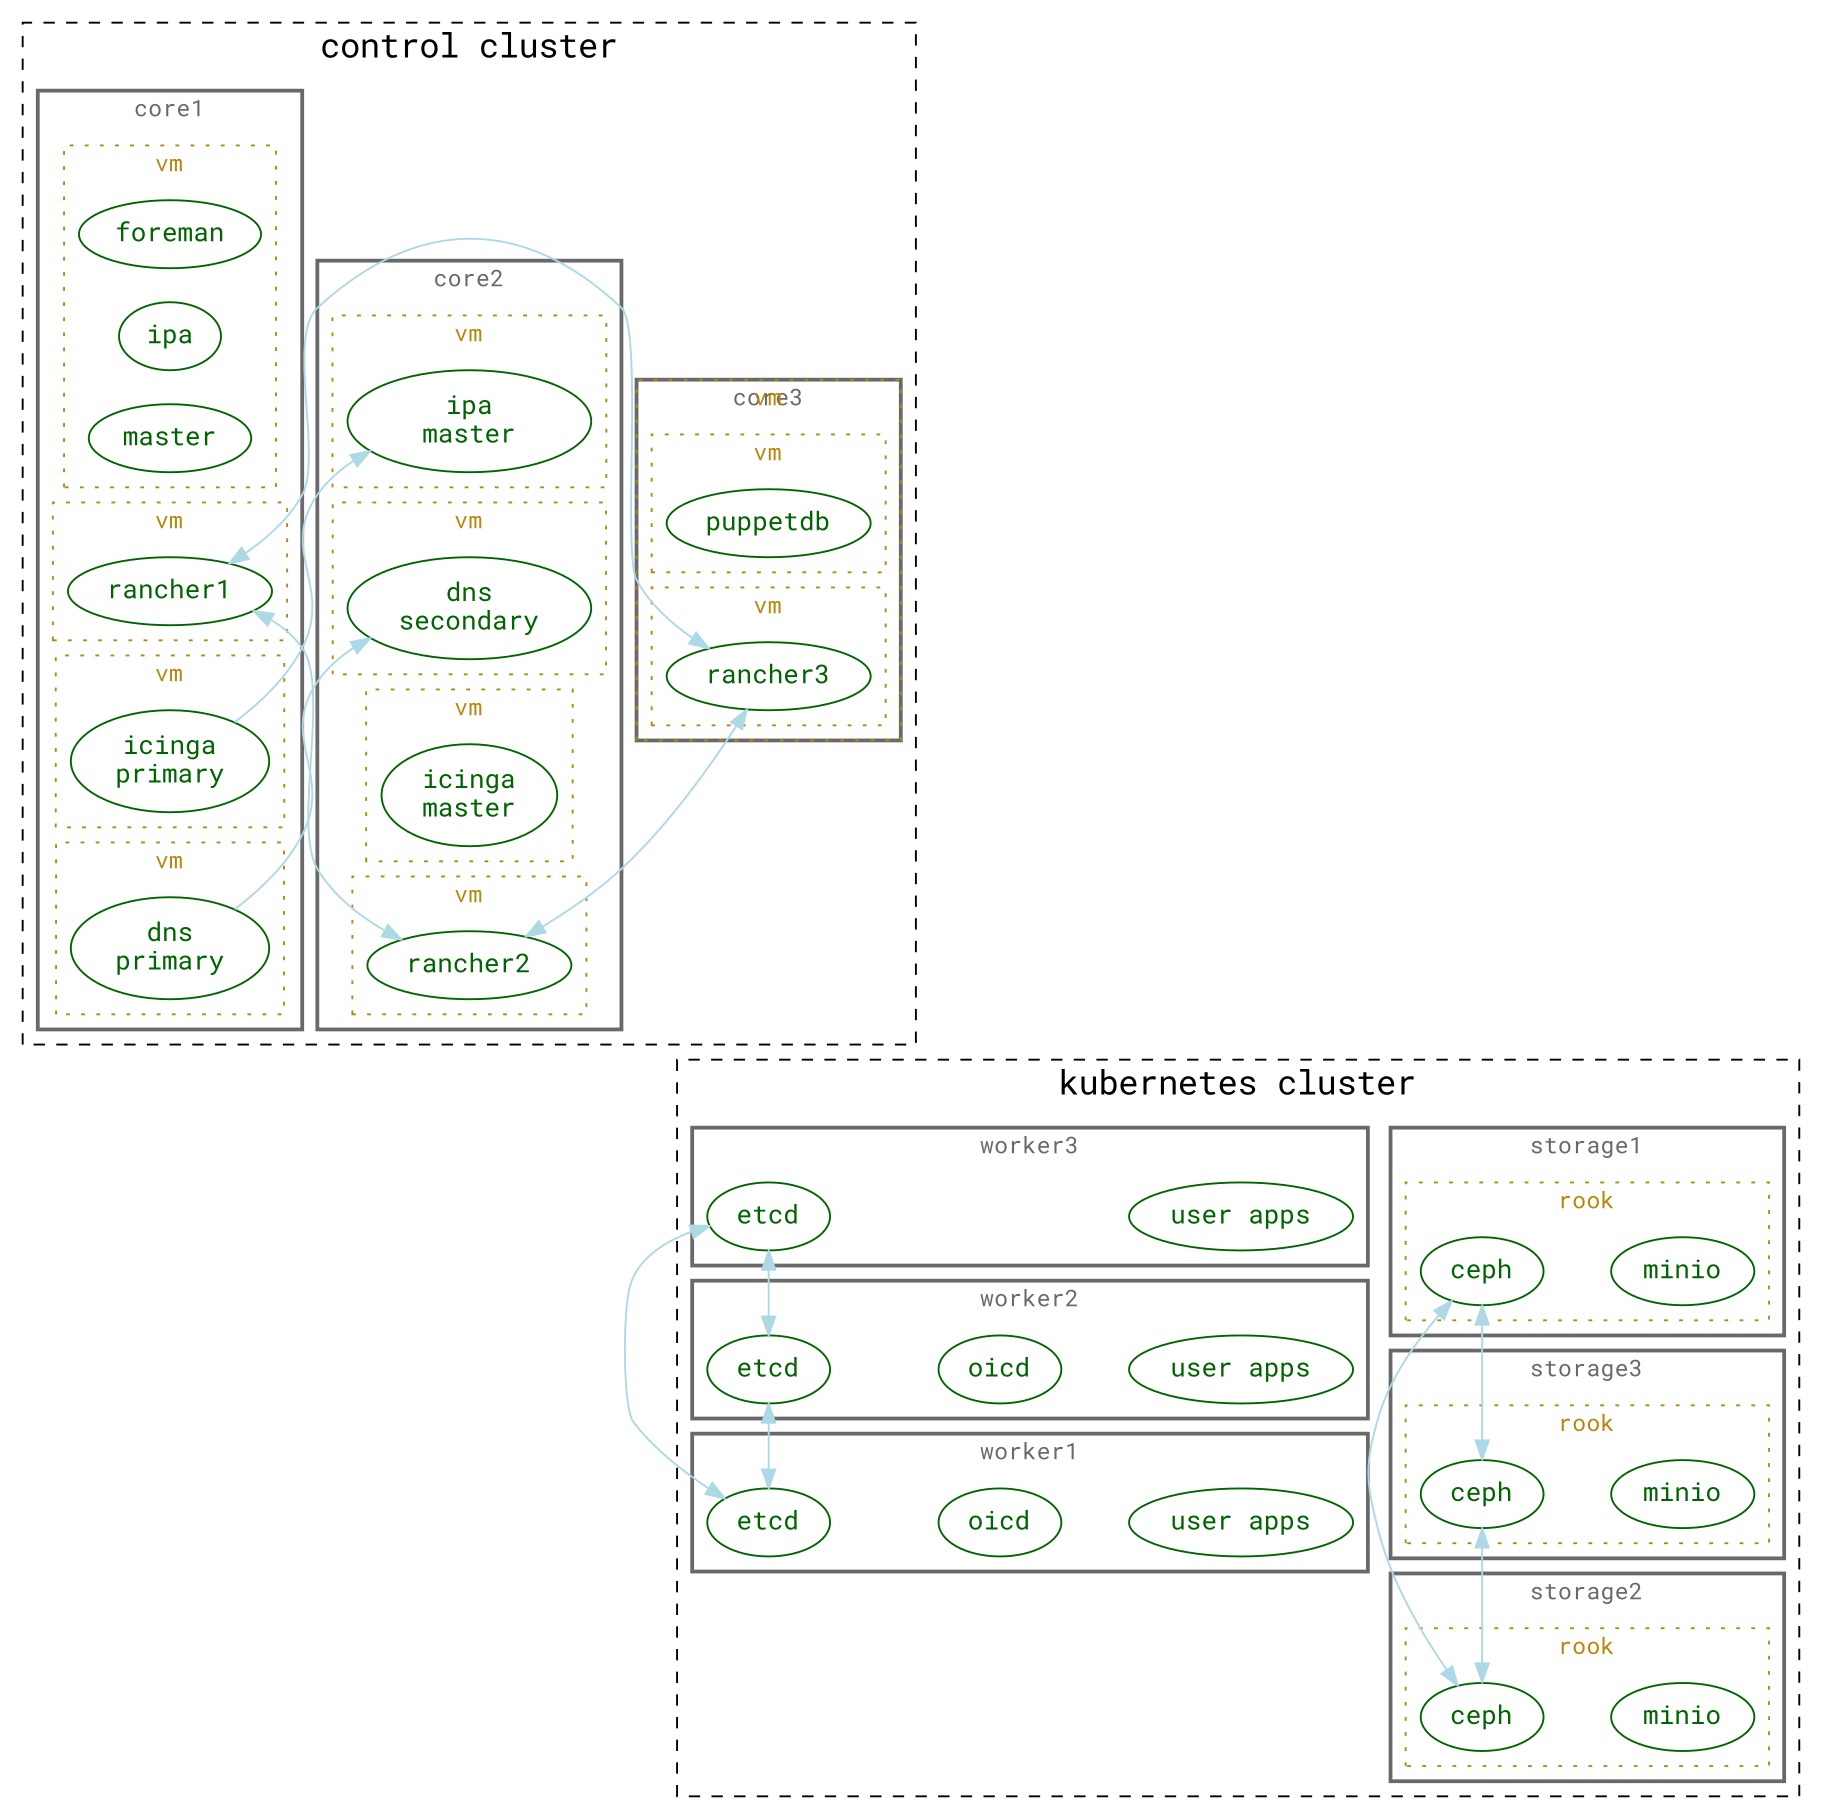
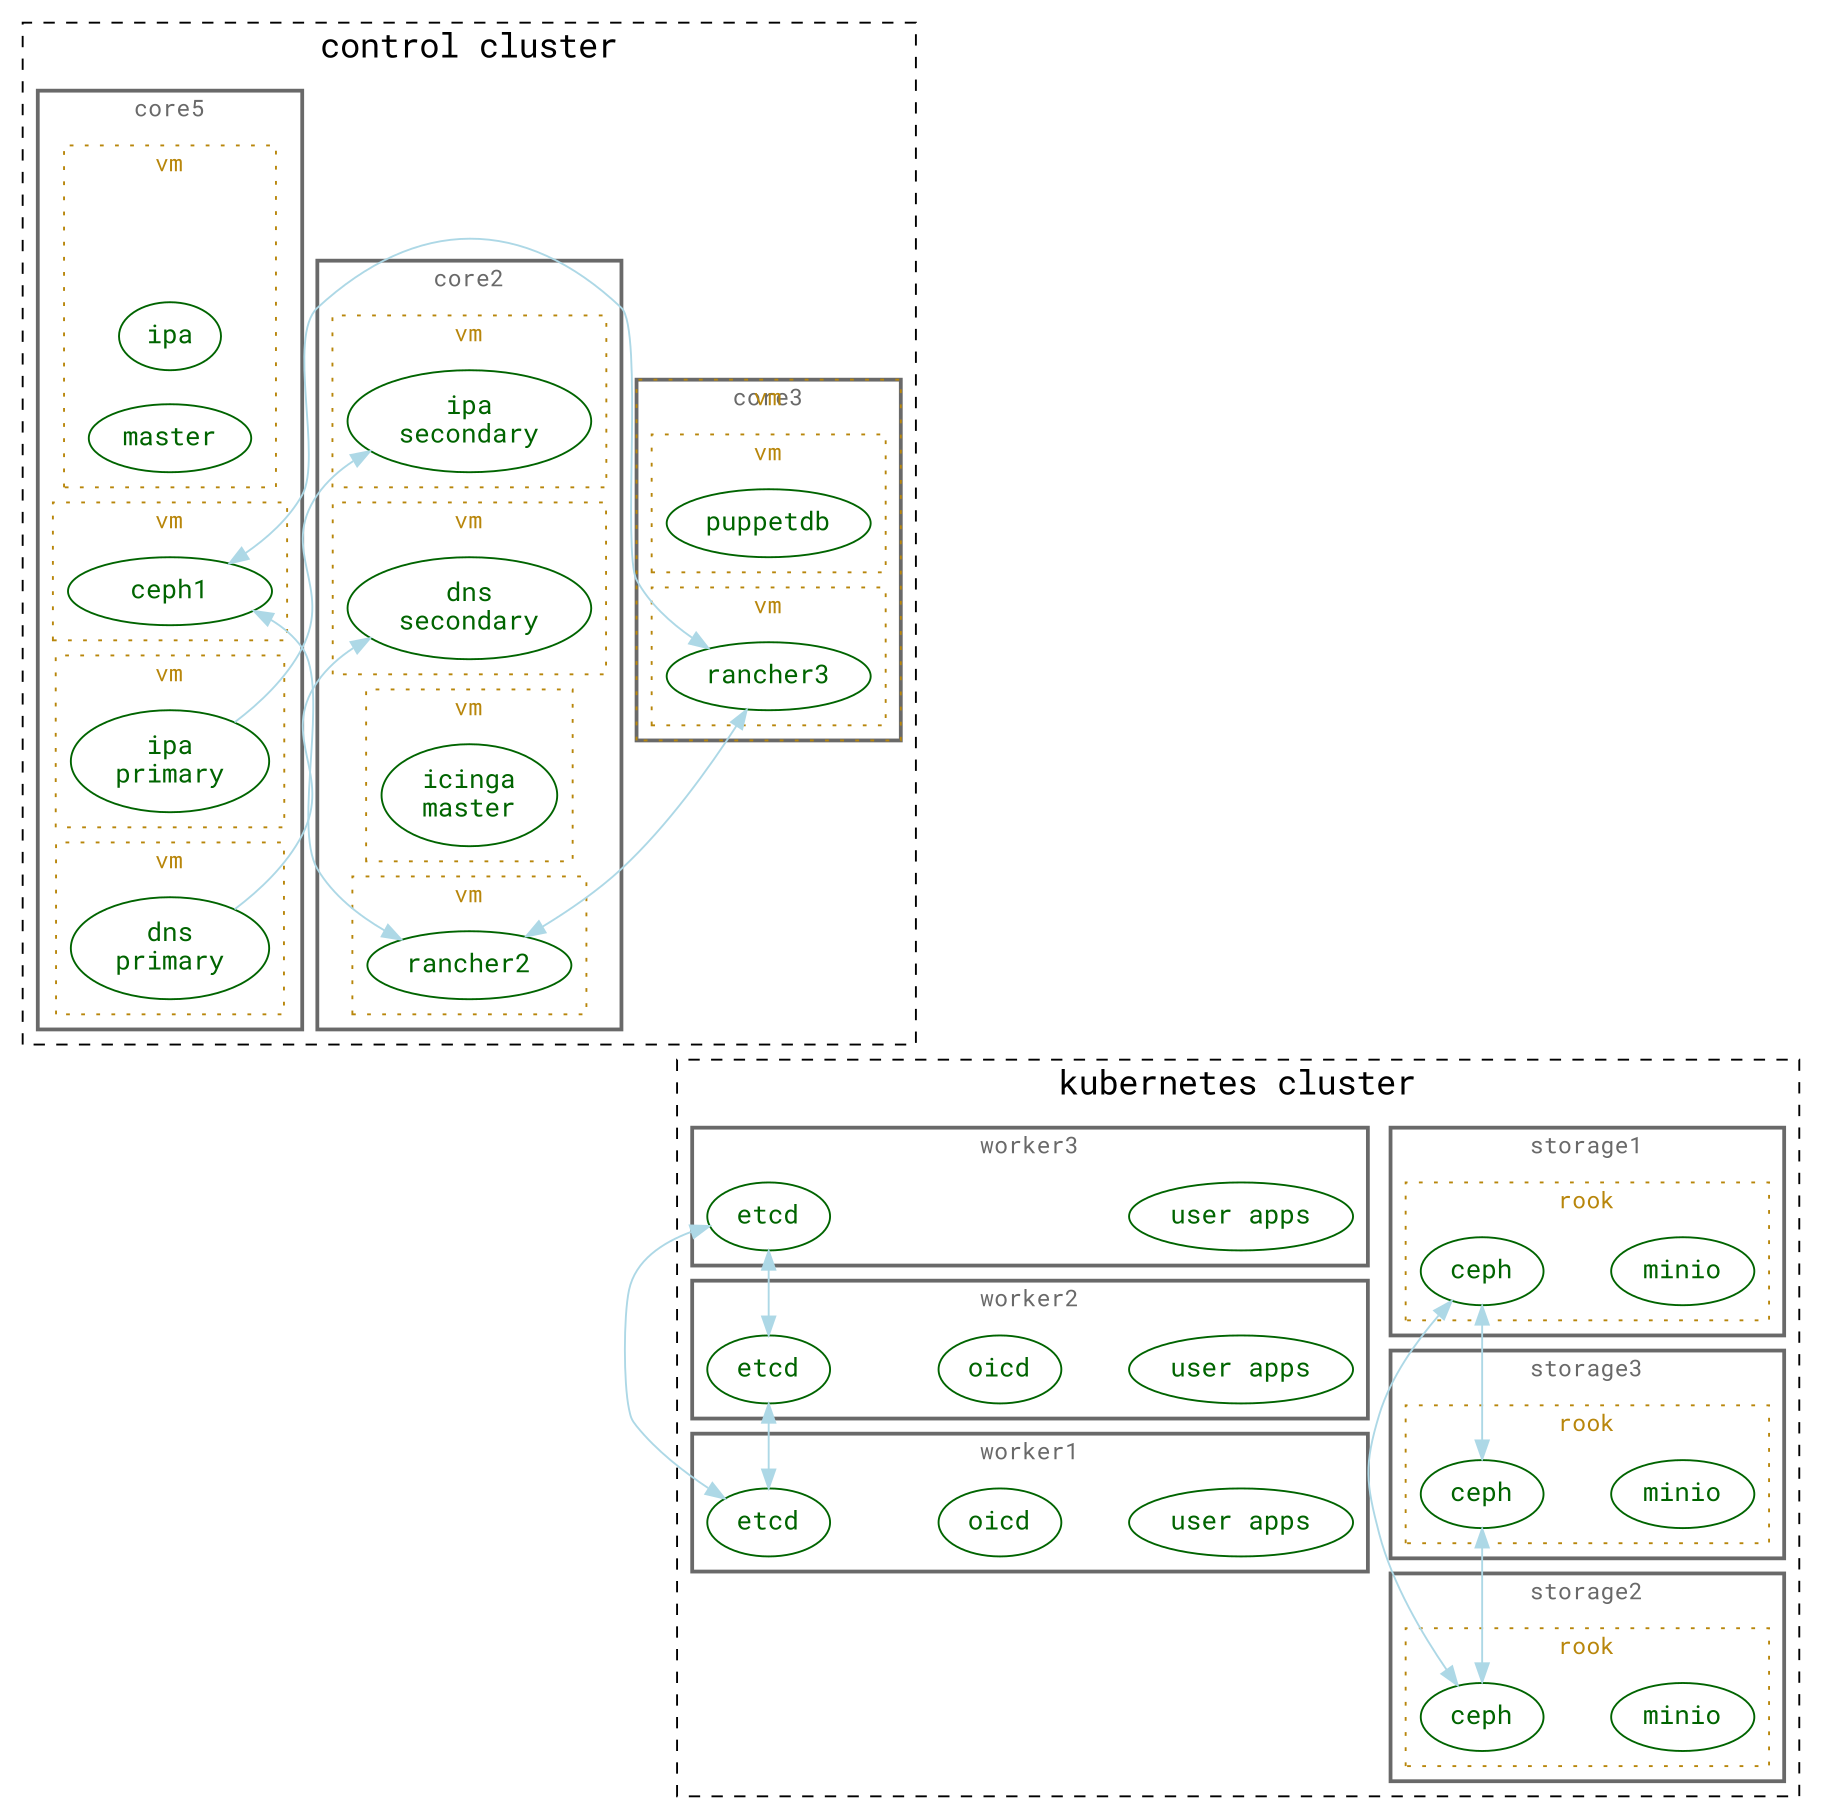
(170, 110) -> (170, 110)
(170, 234) -> none
(469, 421) -> (469, 421)
(170, 591) -> (170, 591)
(170, 761) -> (170, 761)
